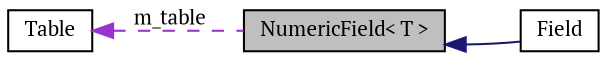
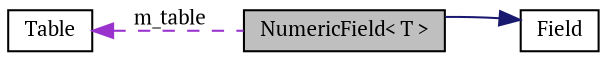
(493, 44) -> (472, 17)
